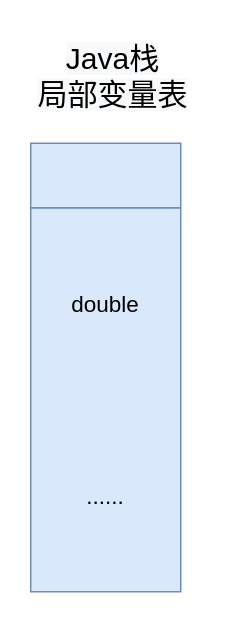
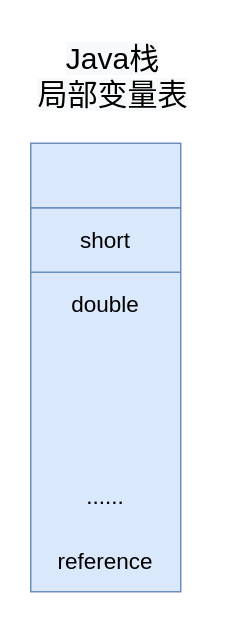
none -> (106, 239)
none -> (106, 560)
